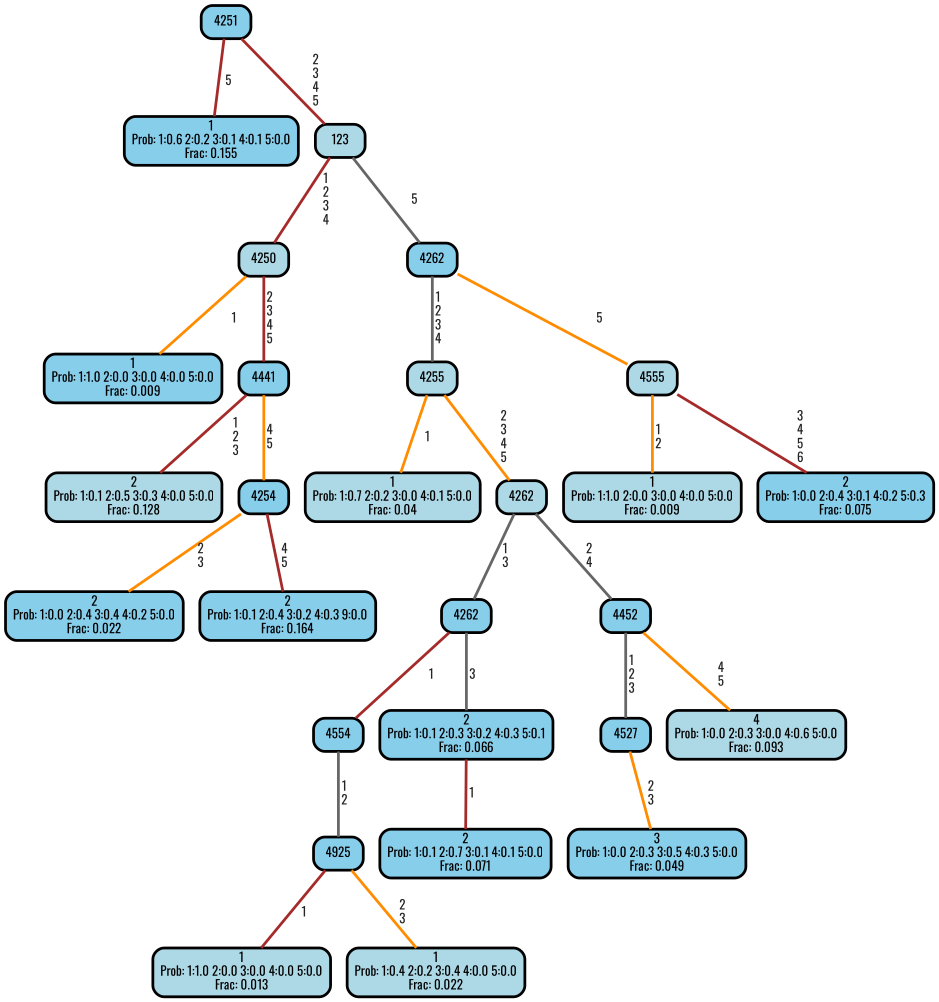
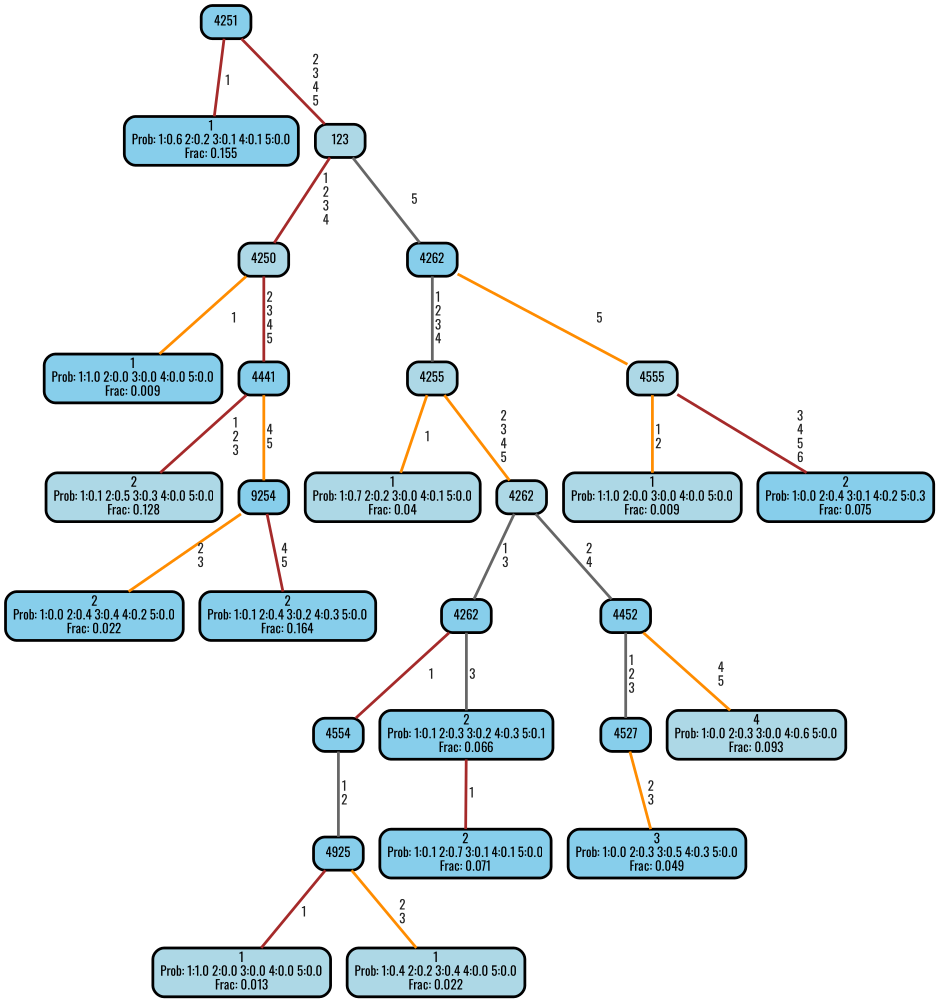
(227, 81) -> (227, 81)
(264, 497) -> (264, 497)
(288, 616) -> (288, 616)
